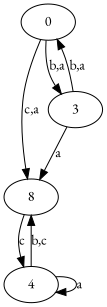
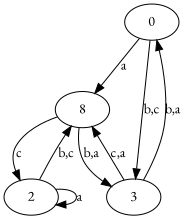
(57, 66) -> (152, 110)
(32, 110) -> (124, 66)
(58, 153) -> (118, 153)
none -> (82, 158)
(31, 285) -> (31, 197)
